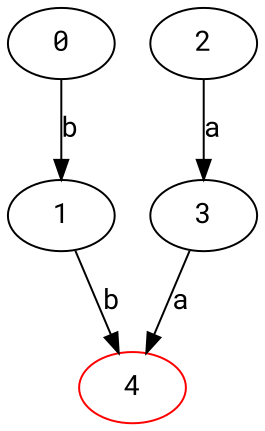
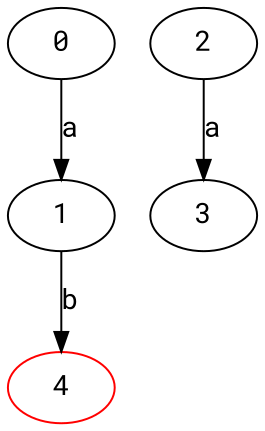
(70, 130) -> (70, 130)
(172, 293) -> none
